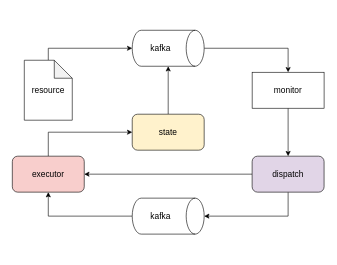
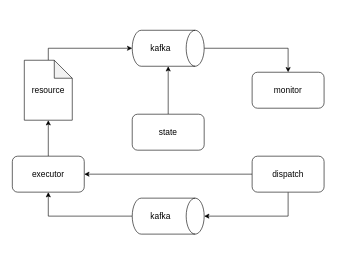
(288, 90) -> (288, 90)
(126, 132) -> (48, 125)
(168, 132) -> (168, 132)
(288, 150) -> none
(48, 174) -> (48, 174)
(288, 174) -> (288, 174)
